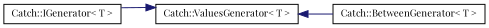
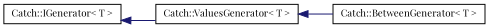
(134, 8) -> (143, 21)
